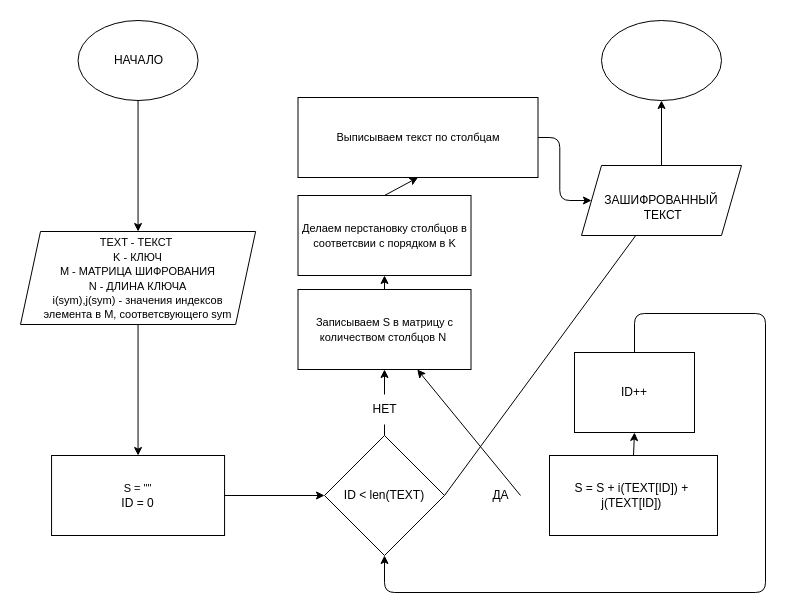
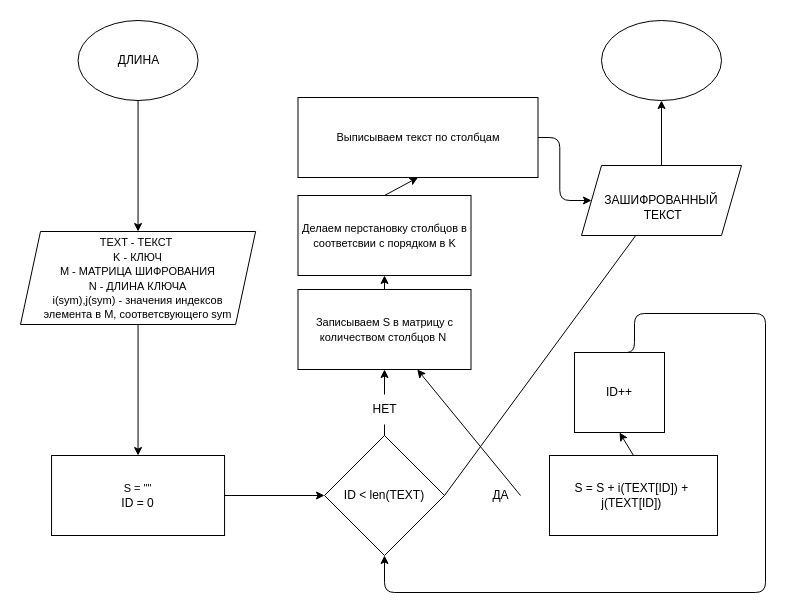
(139, 61) -> (139, 61)
(635, 393) -> (620, 393)
